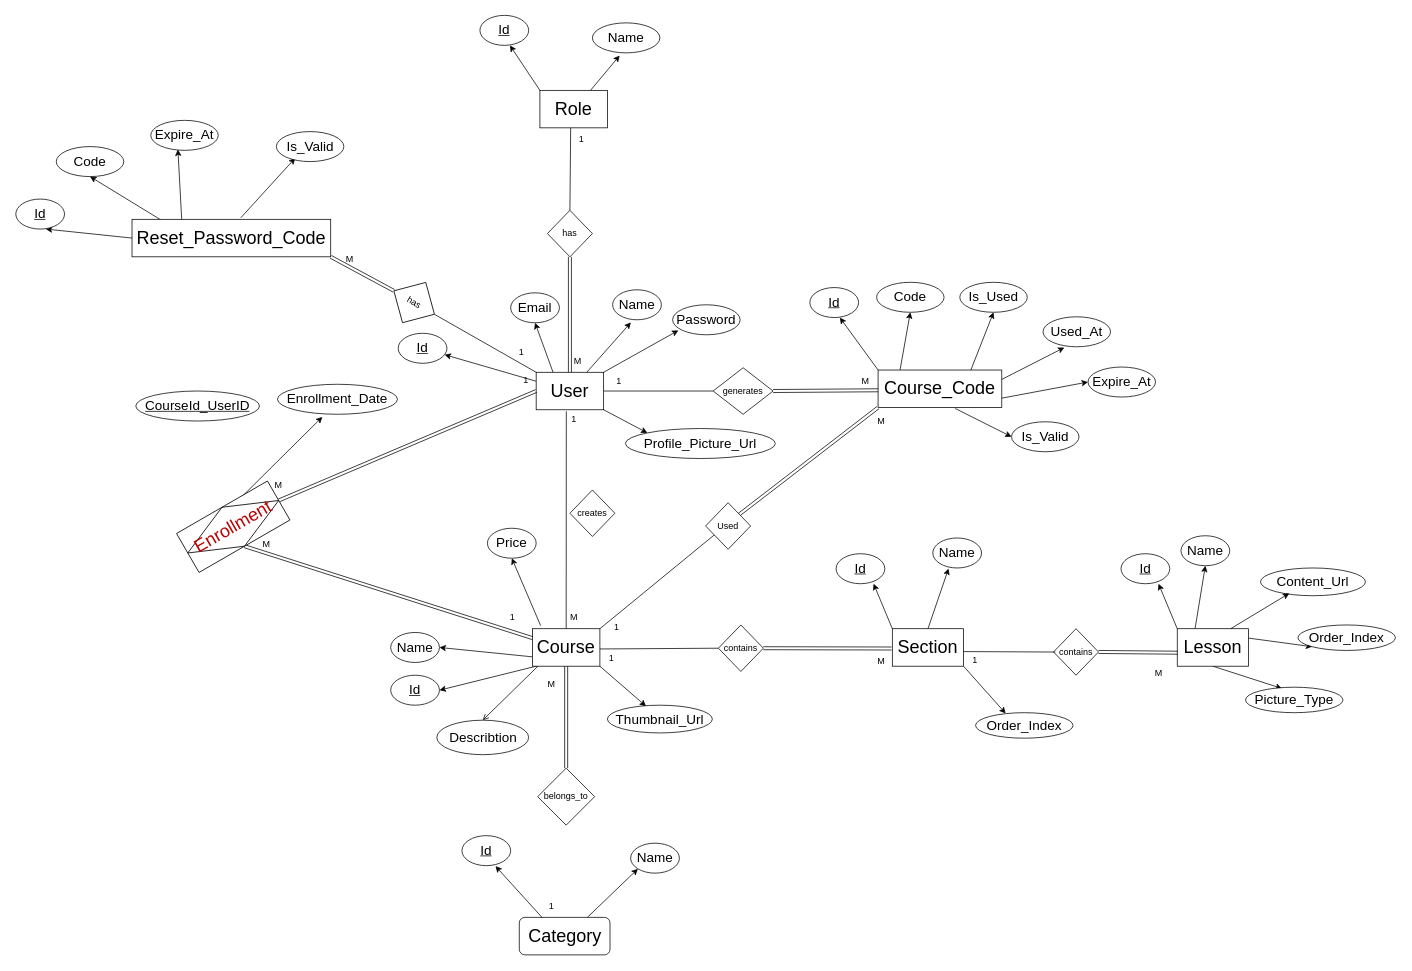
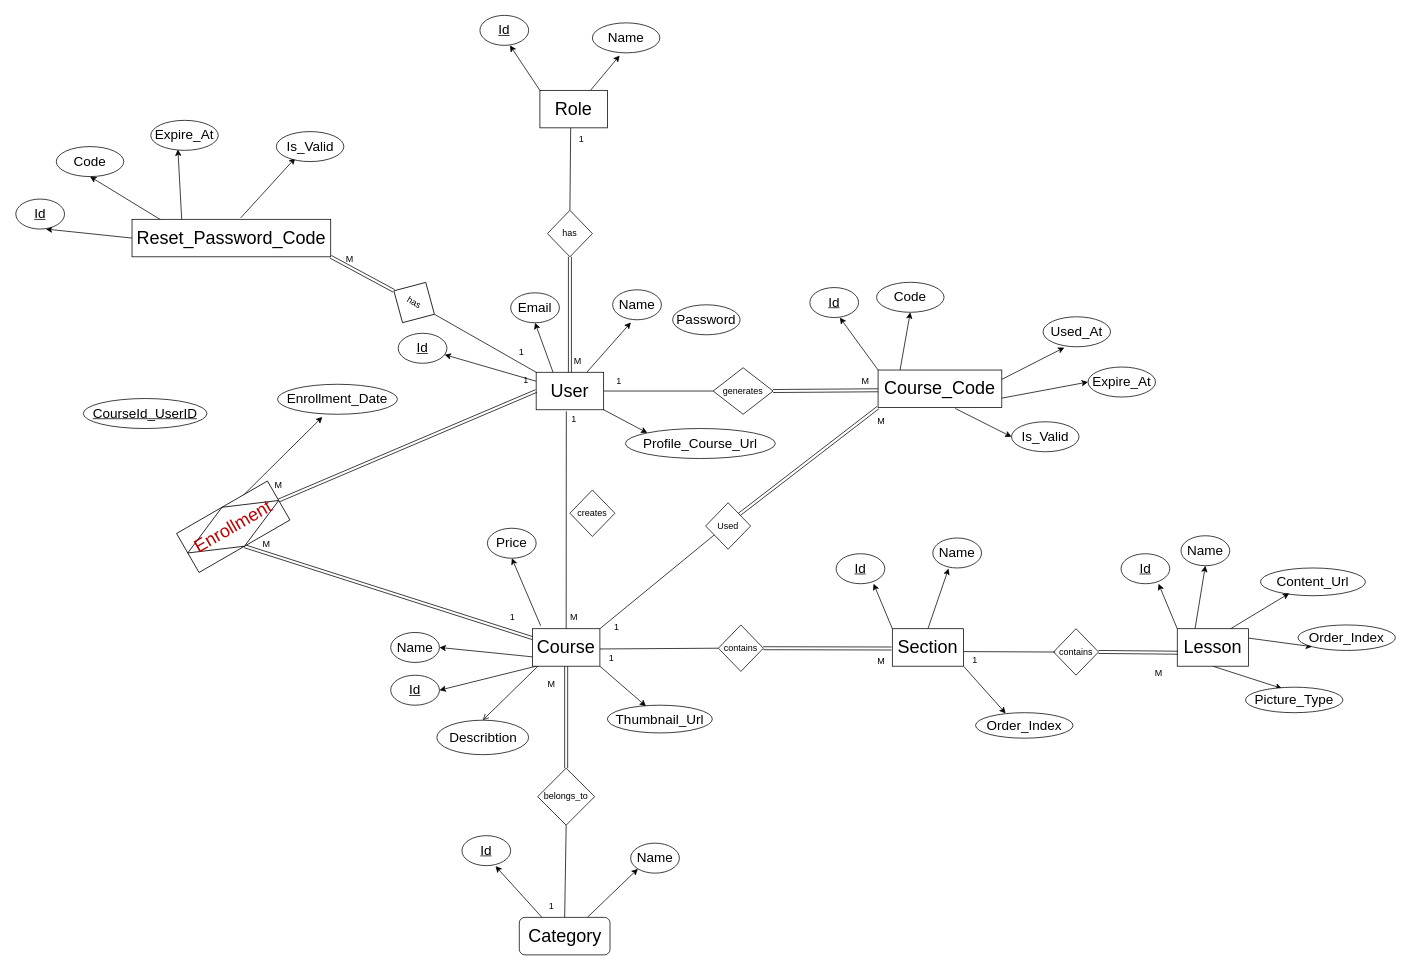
(993, 297) -> none
(981, 344) -> none
(639, 353) -> none
(197, 406) -> (145, 414)
(700, 444) -> (700, 444)
none -> (565, 872)
